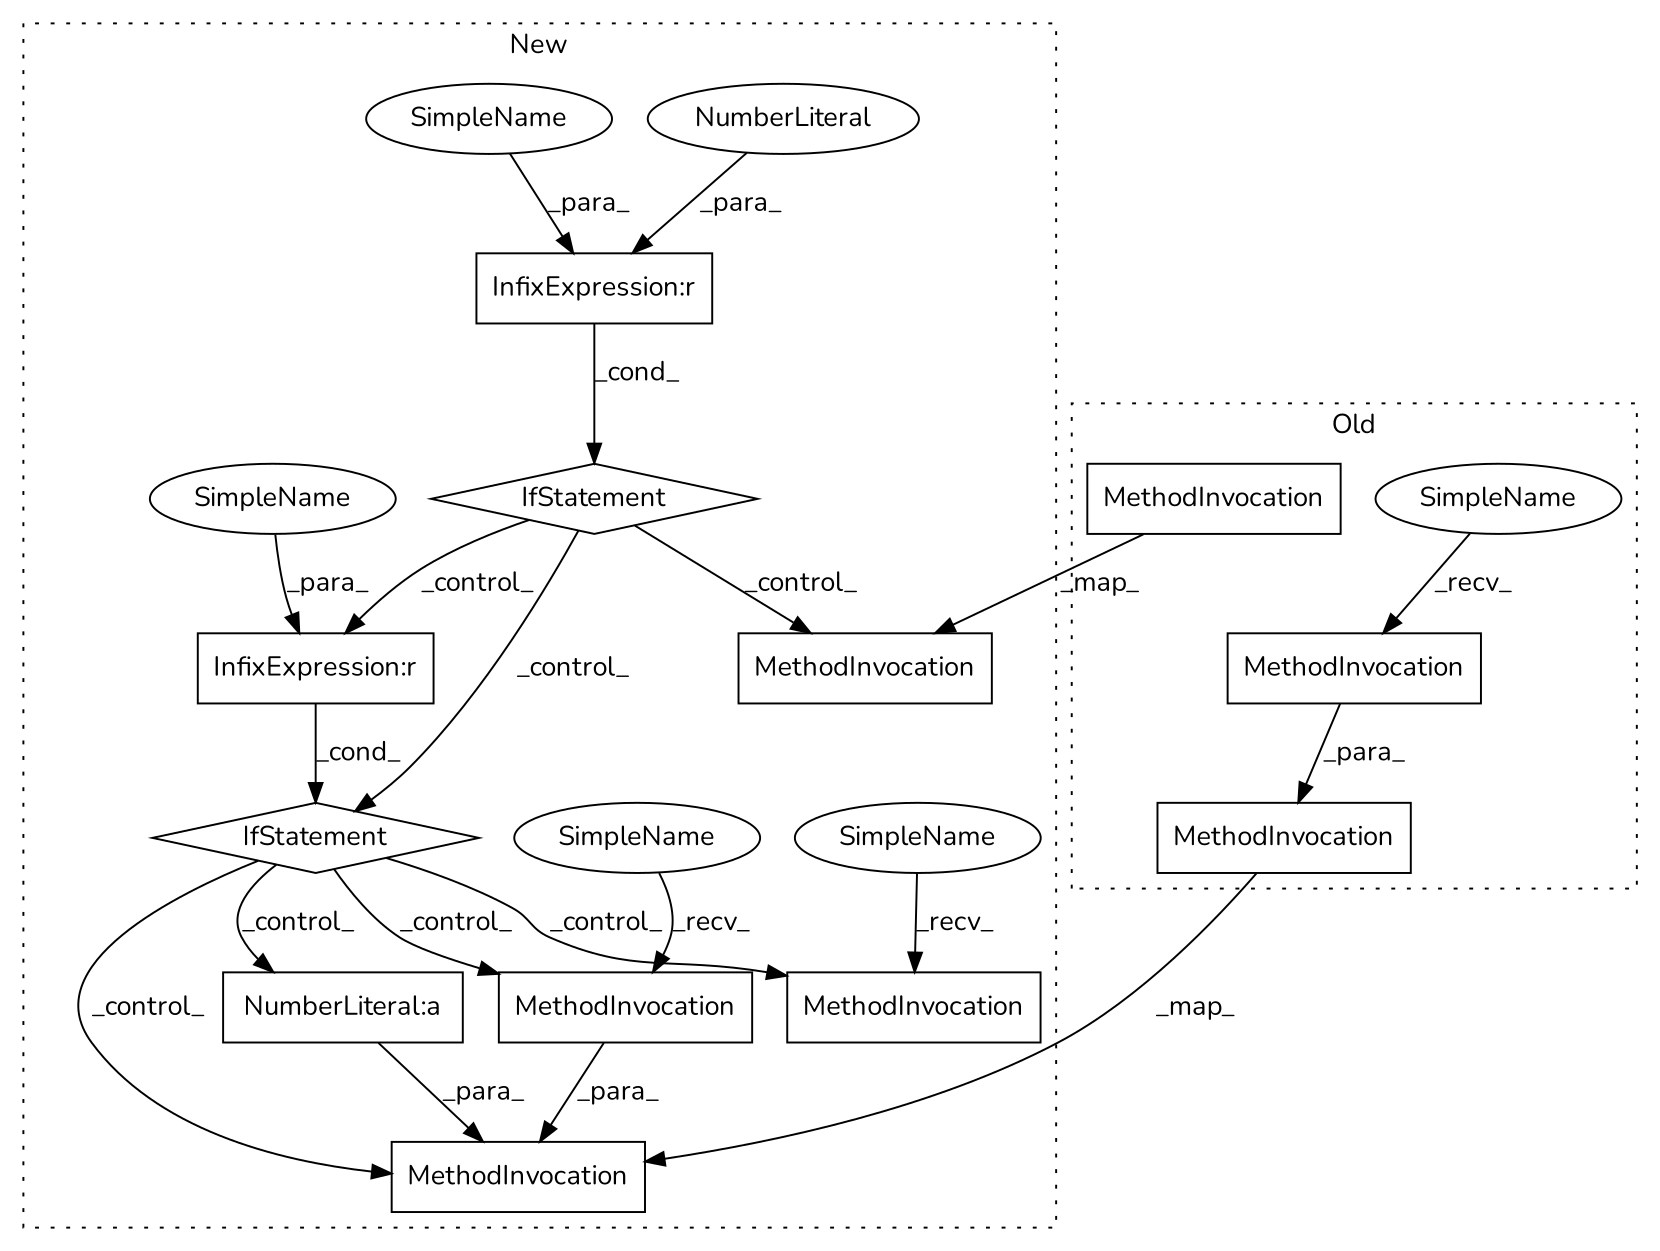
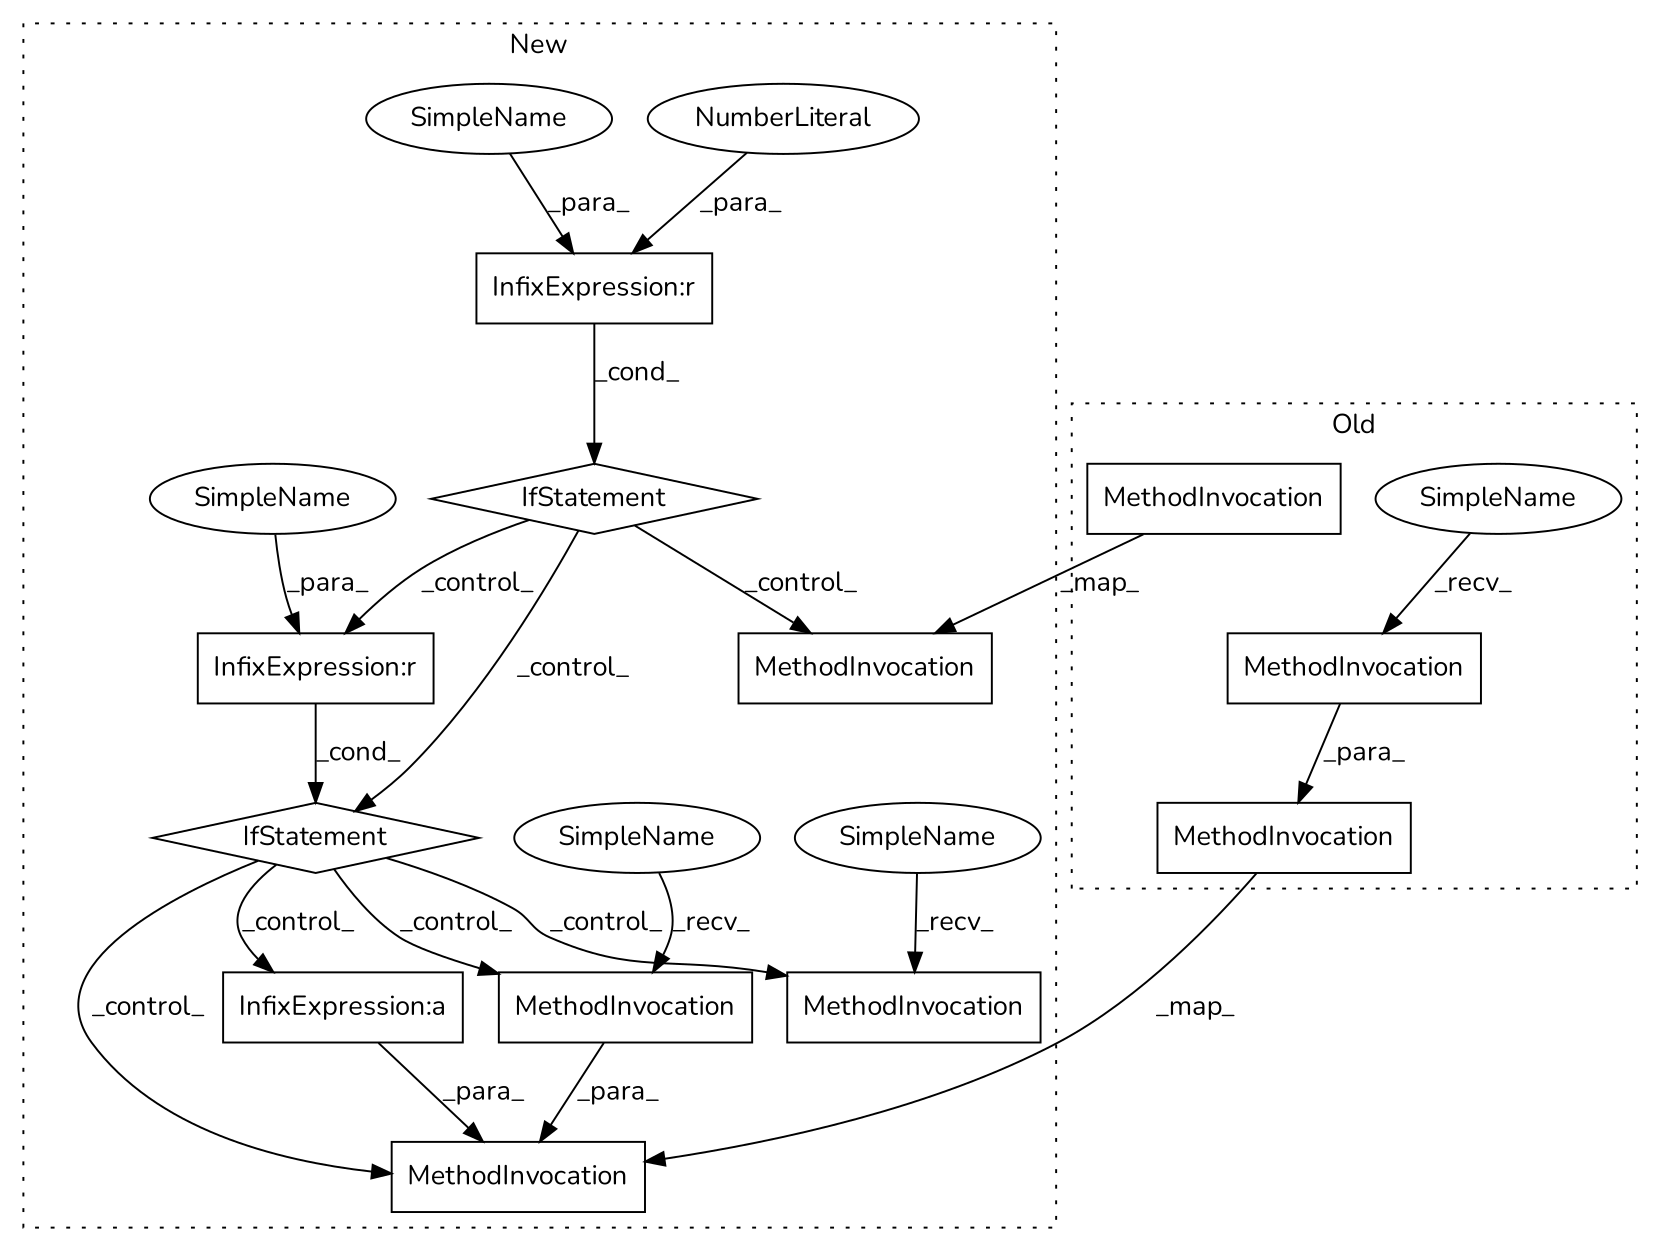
(343, 1007) -> (343, 1007)
